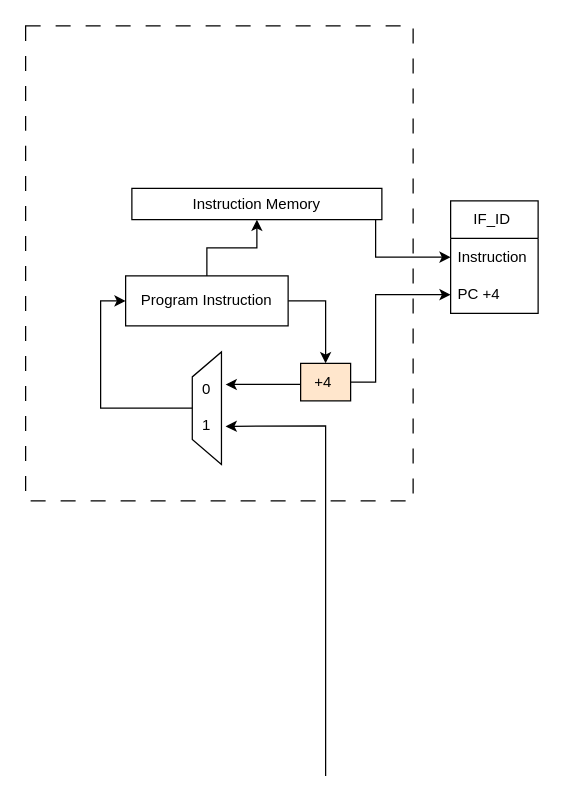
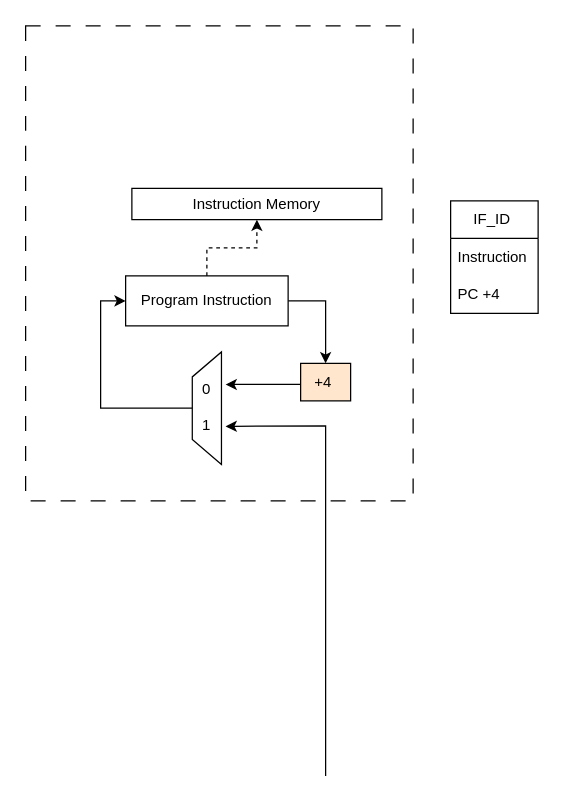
(229, 248) -> (229, 248)
(391, 257) -> none
(376, 318) -> none
